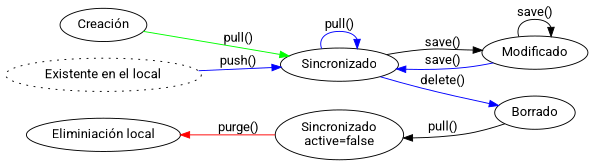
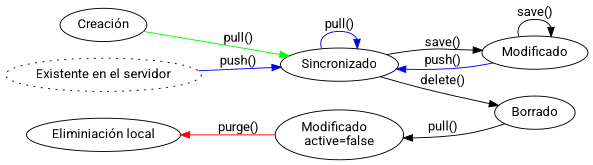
(443, 60) -> (443, 60)
(103, 75) -> (103, 75)
(435, 91) -> (435, 91)
(339, 135) -> (339, 135)
